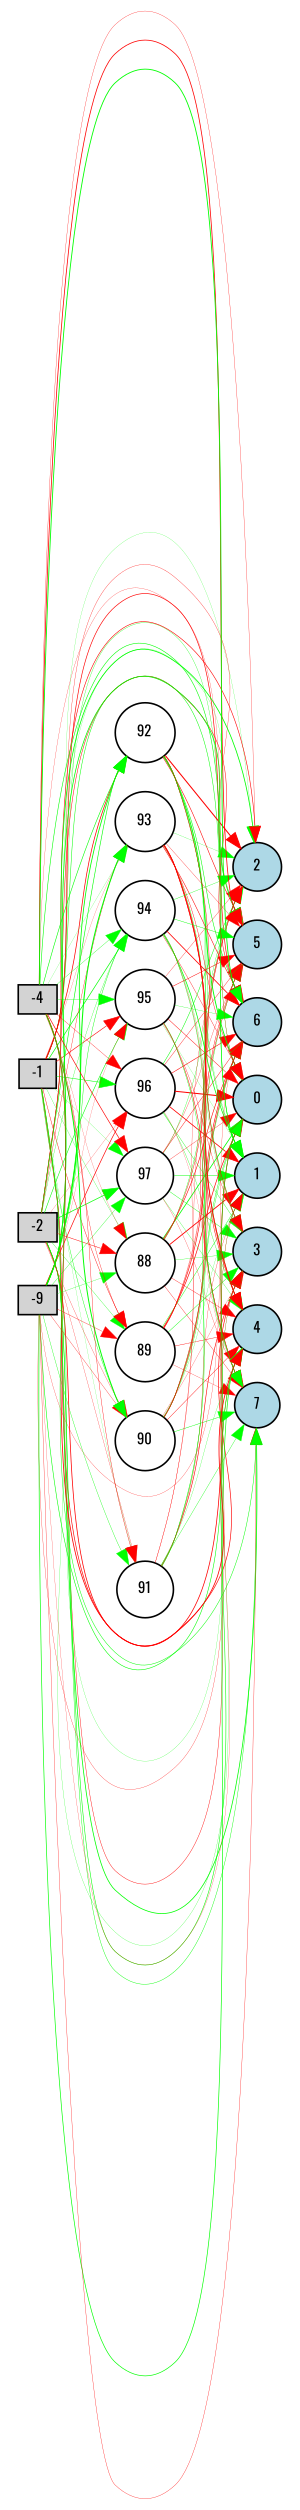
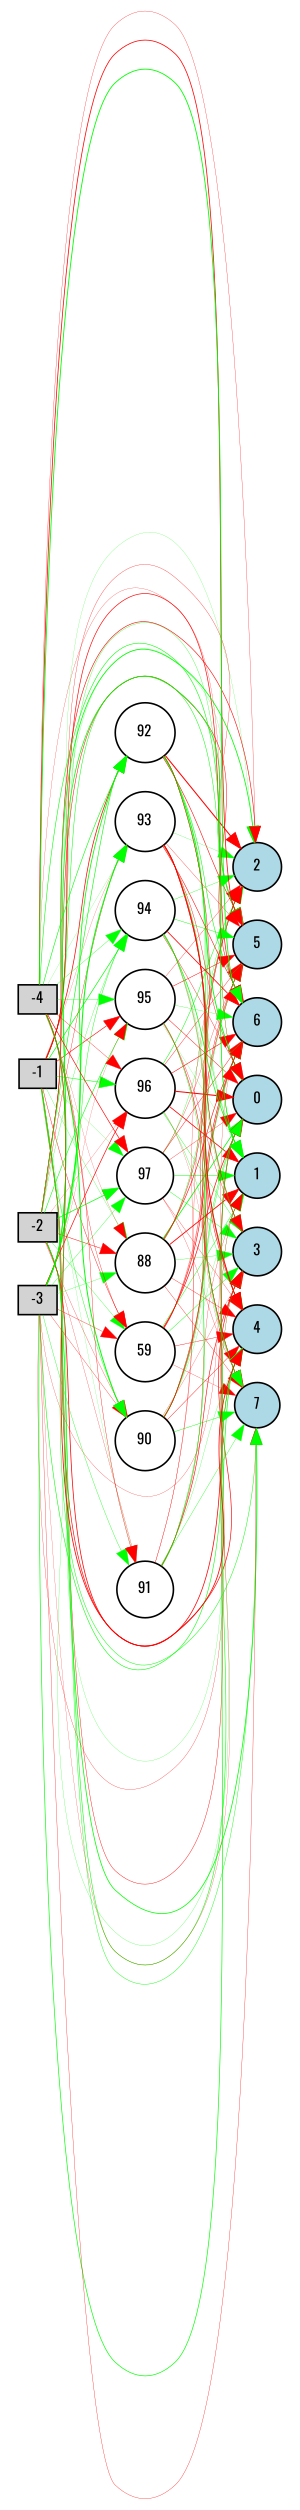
(198, 1248) -> (198, 1248)
(38, 1300) -> (38, 1300)
(145, 1352) -> (145, 1352)
